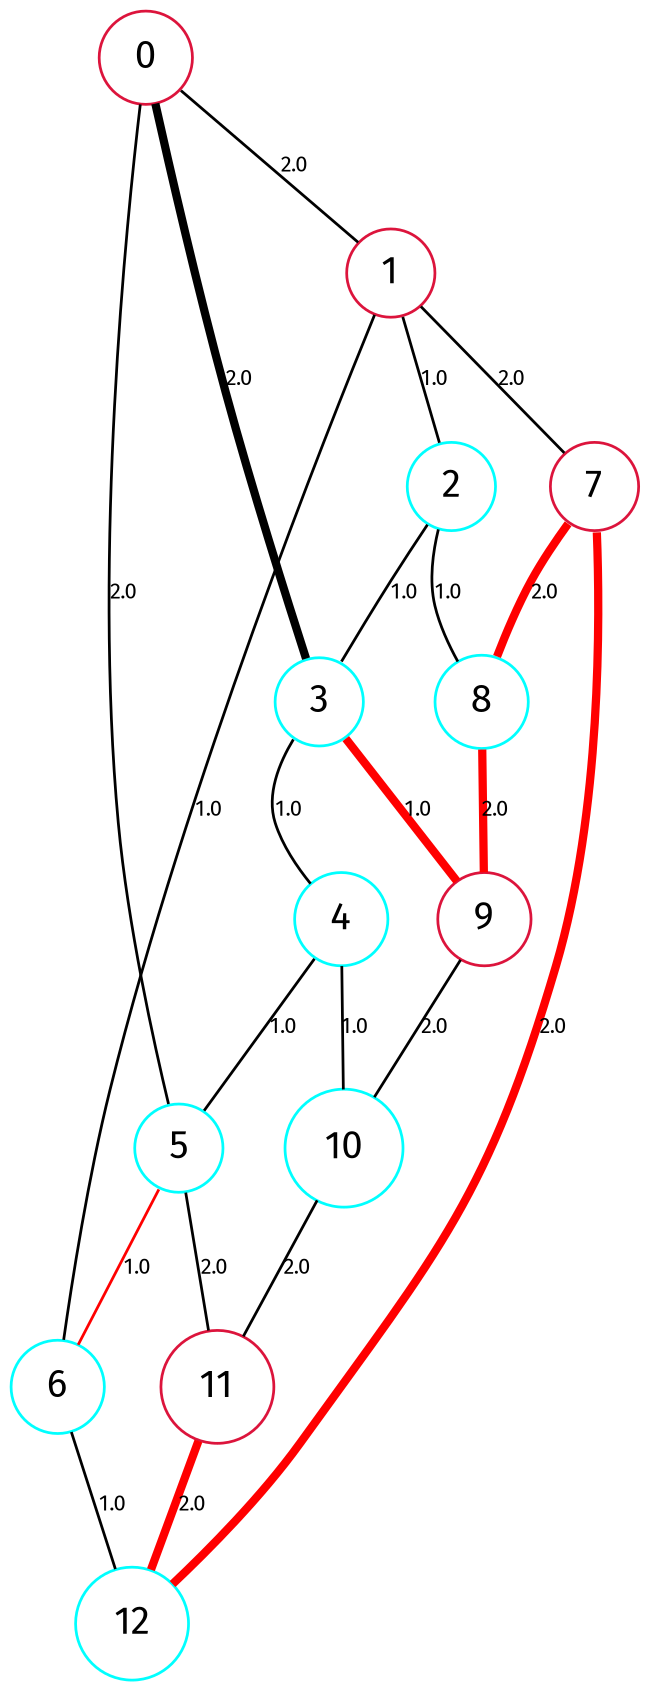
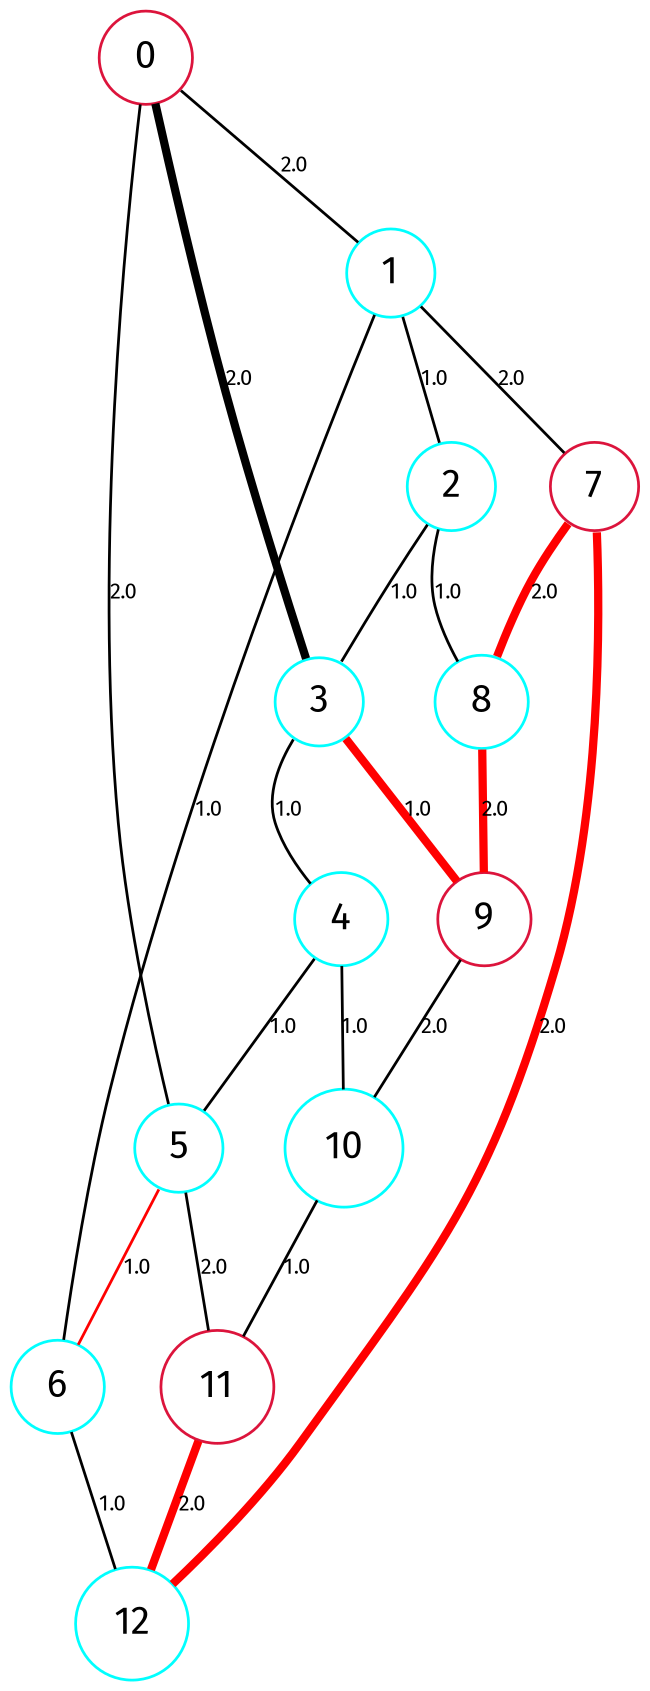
(391, 273) -> (391, 273)
(297, 1269) -> (297, 1269)
